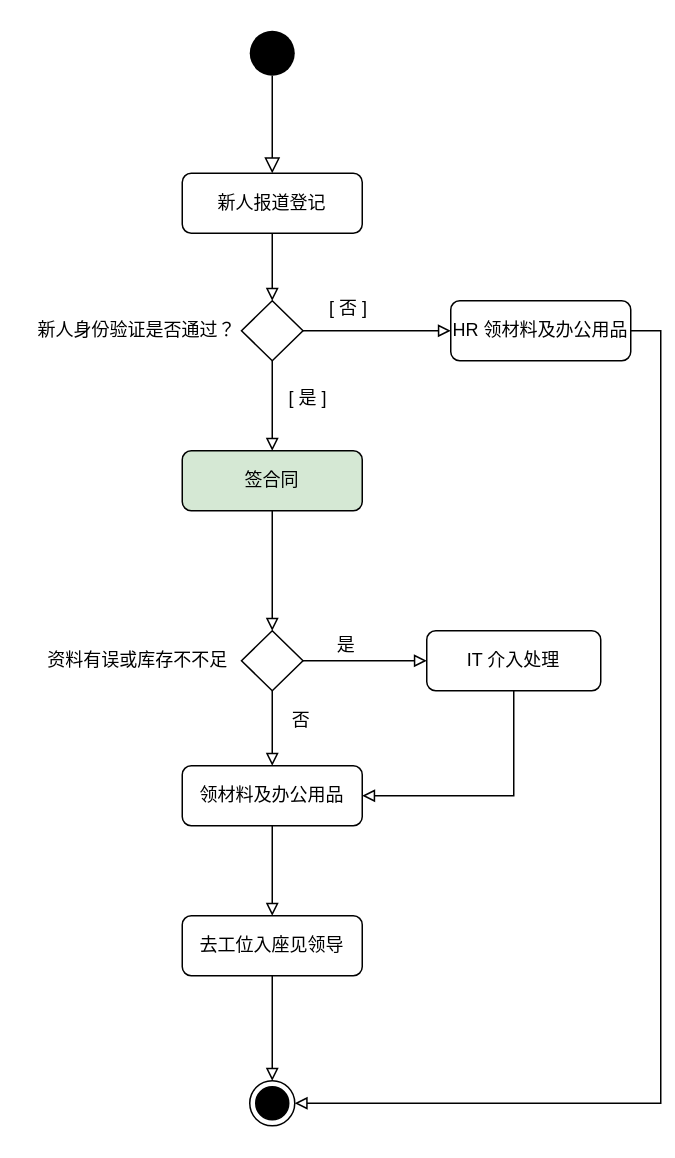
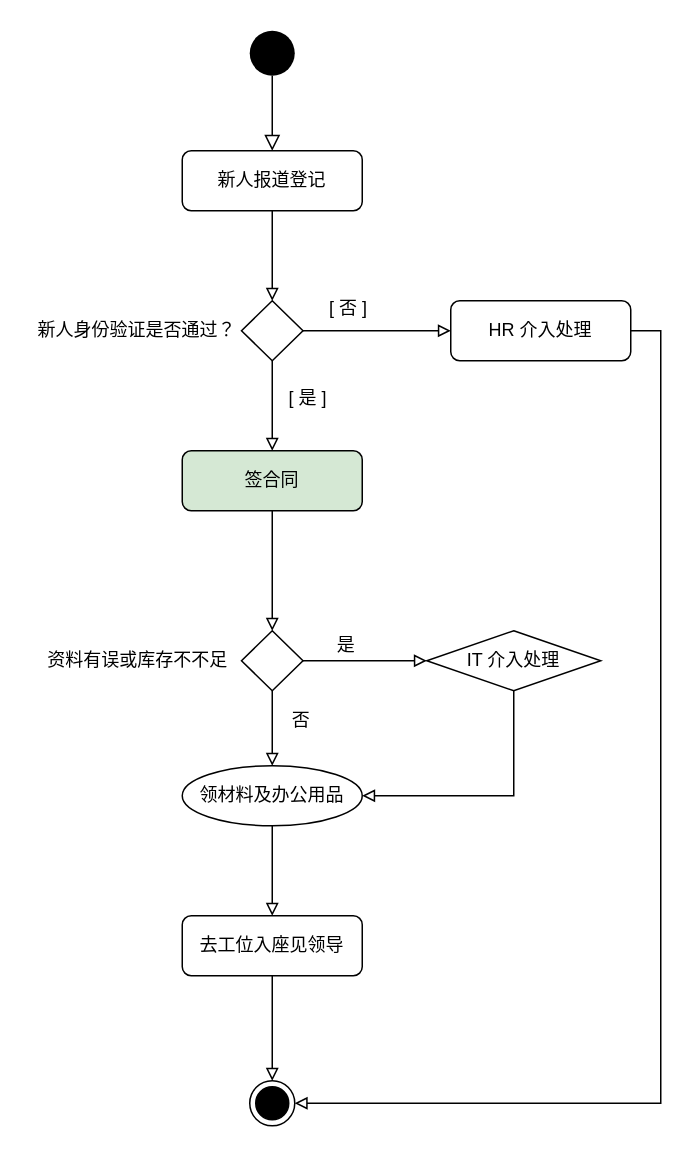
(272, 203) -> (272, 181)
(541, 331) -> (541, 331)
(514, 661) -> (514, 661)
(272, 796) -> (272, 796)
